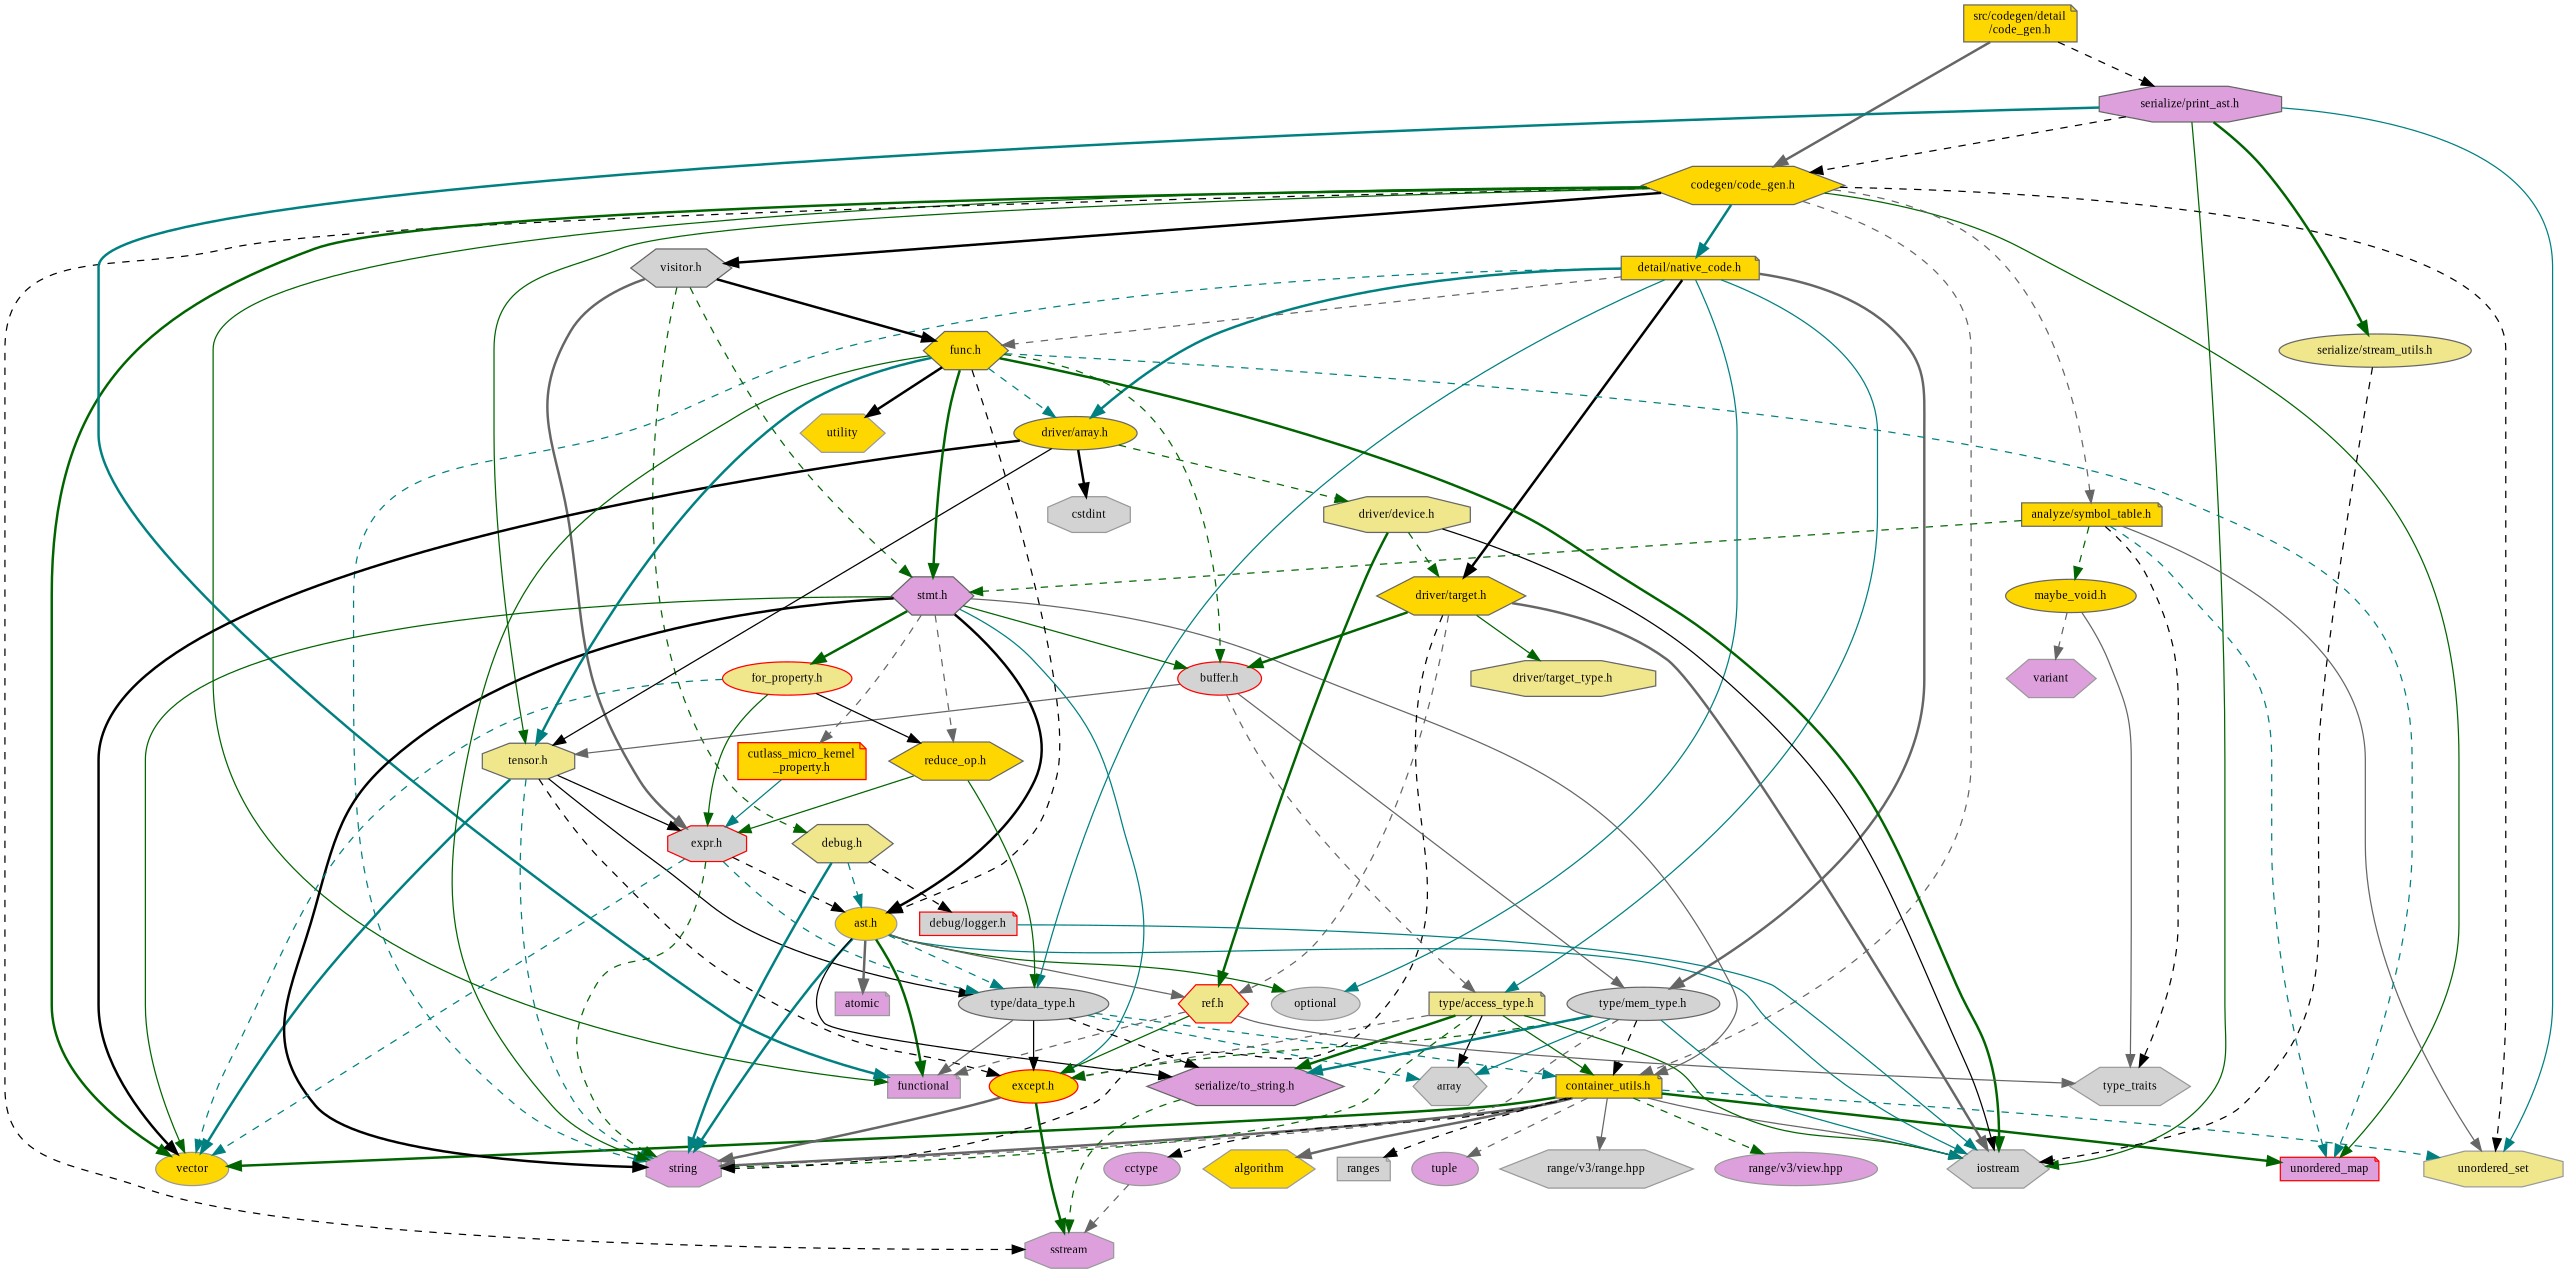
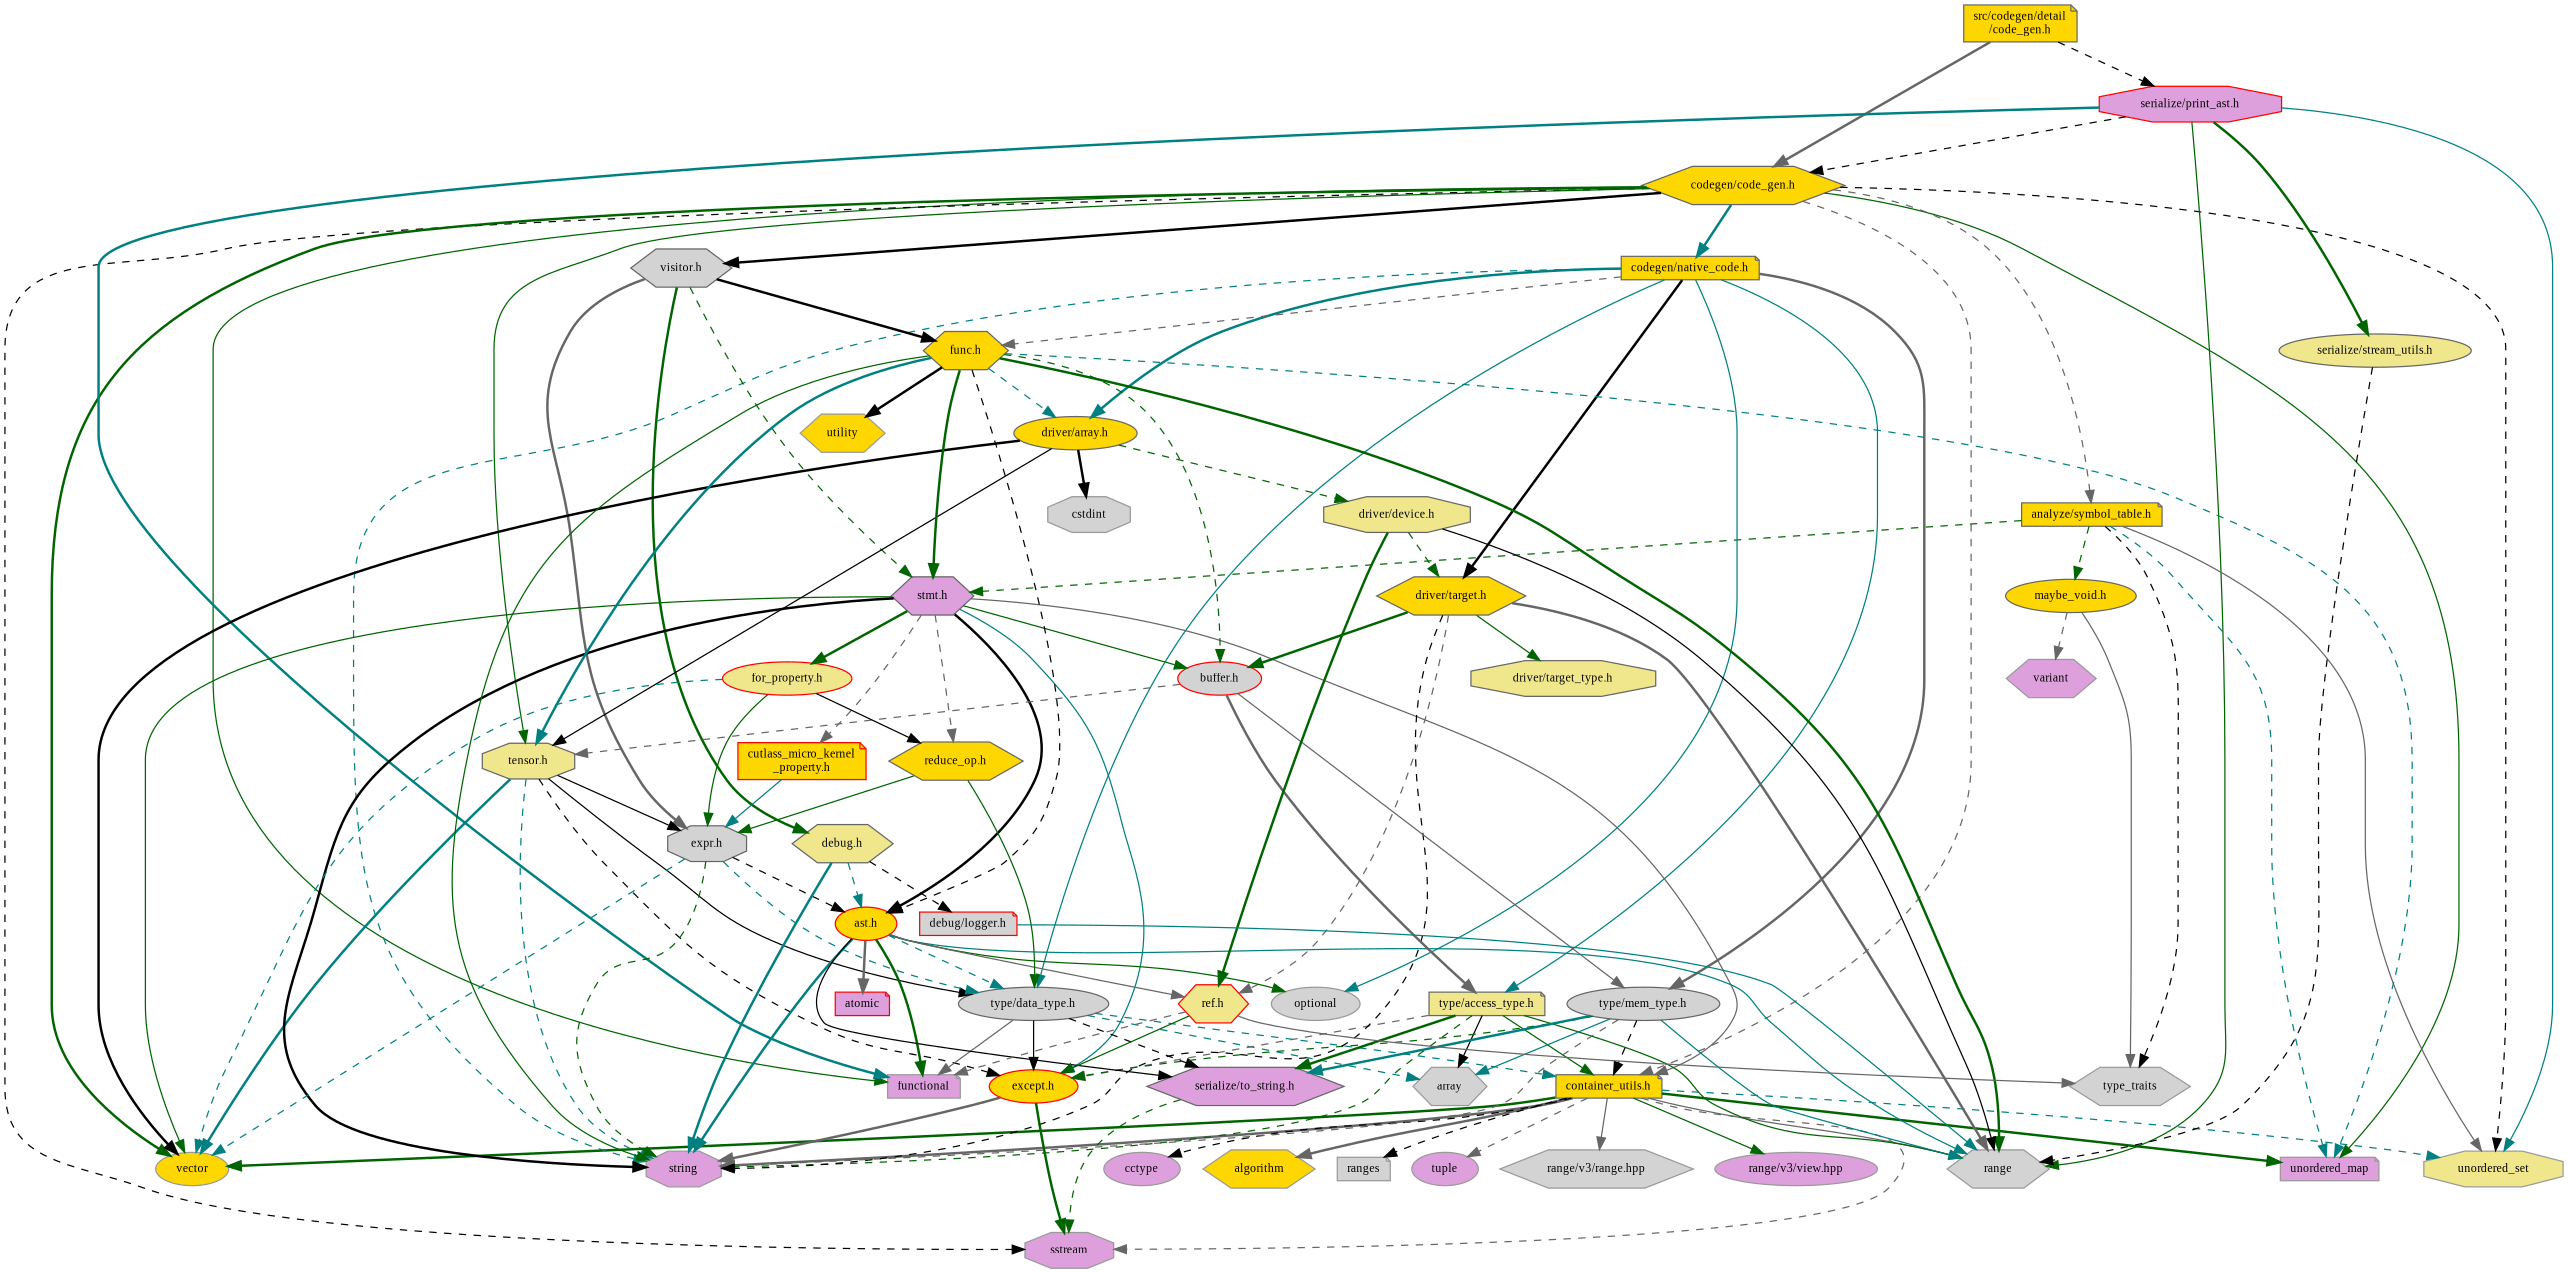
(2190, 104) -> (2190, 104)
(1690, 268) -> (1690, 268)
(658, 582) -> (658, 582)
(899, 717) -> (899, 717)
(707, 844) -> (707, 844)
(1332, 850) -> (1332, 850)
(866, 924) -> (866, 924)
(862, 1004) -> (862, 1004)
(1693, 1124) -> (1693, 1124)
(1998, 1169) -> (1998, 1169)
(2330, 1169) -> (2330, 1169)
(1111, 1204) -> (1665, 1232)
